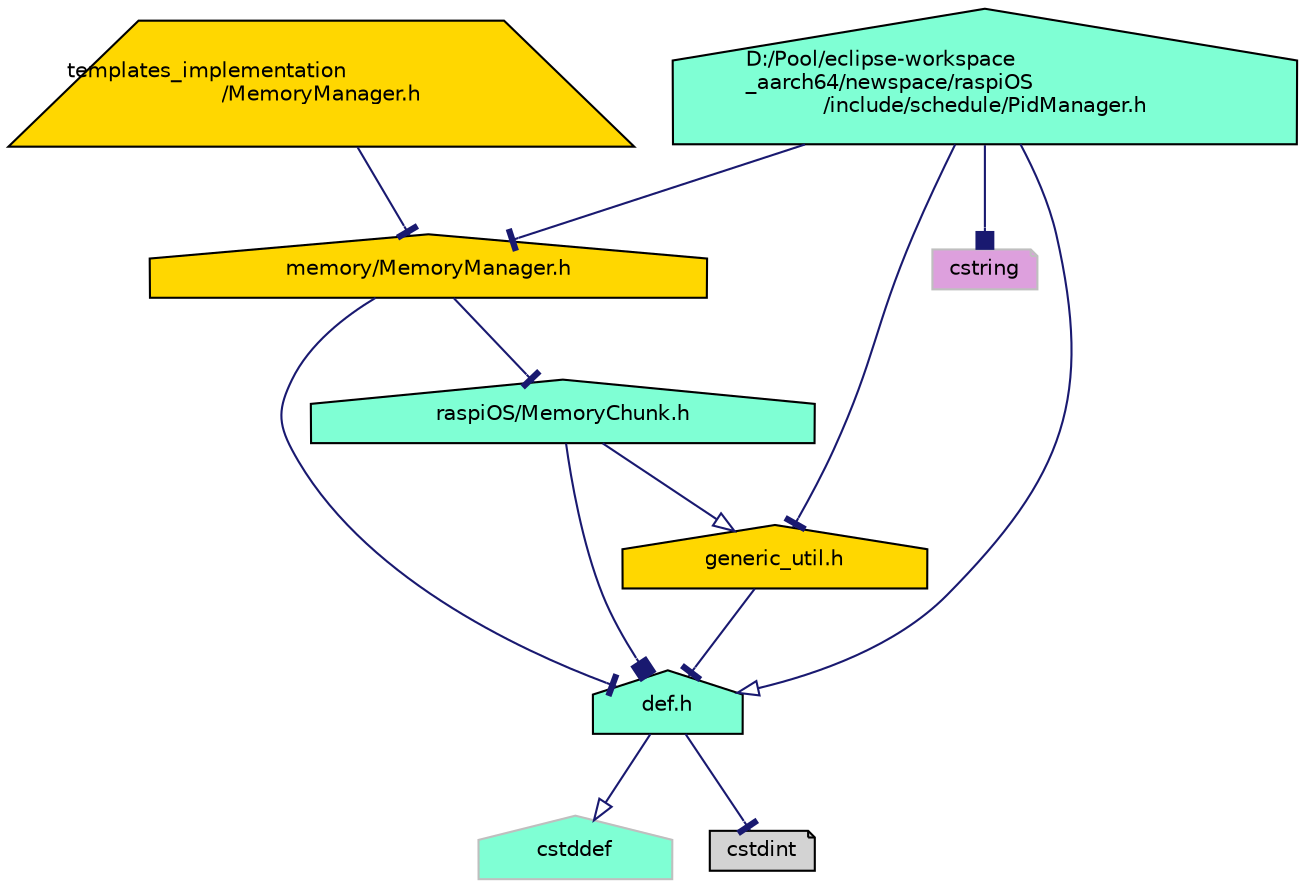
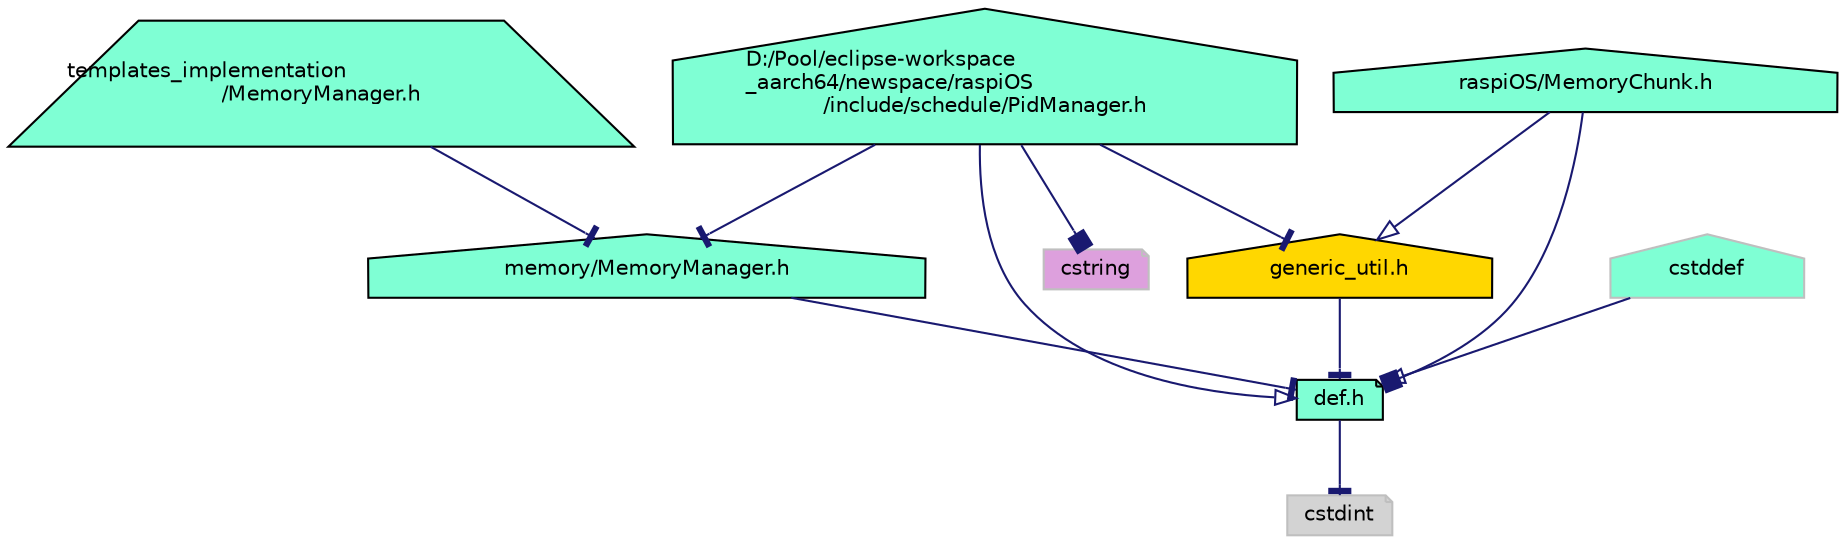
(321, 84) -> (321, 84)
(428, 269) -> (647, 269)
(490, 336) -> none
(668, 705) -> (1340, 400)
(628, 768) -> (1517, 337)
(762, 851) -> (1340, 515)
